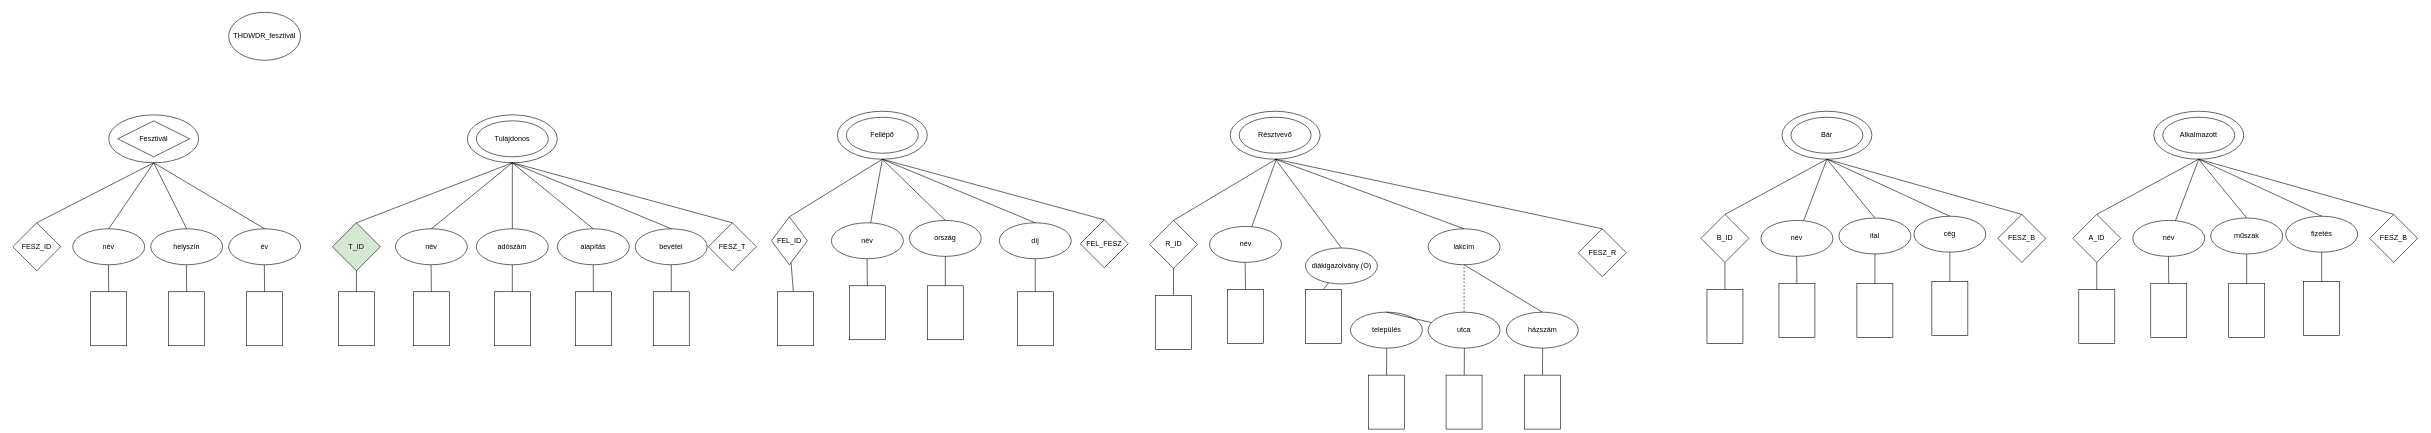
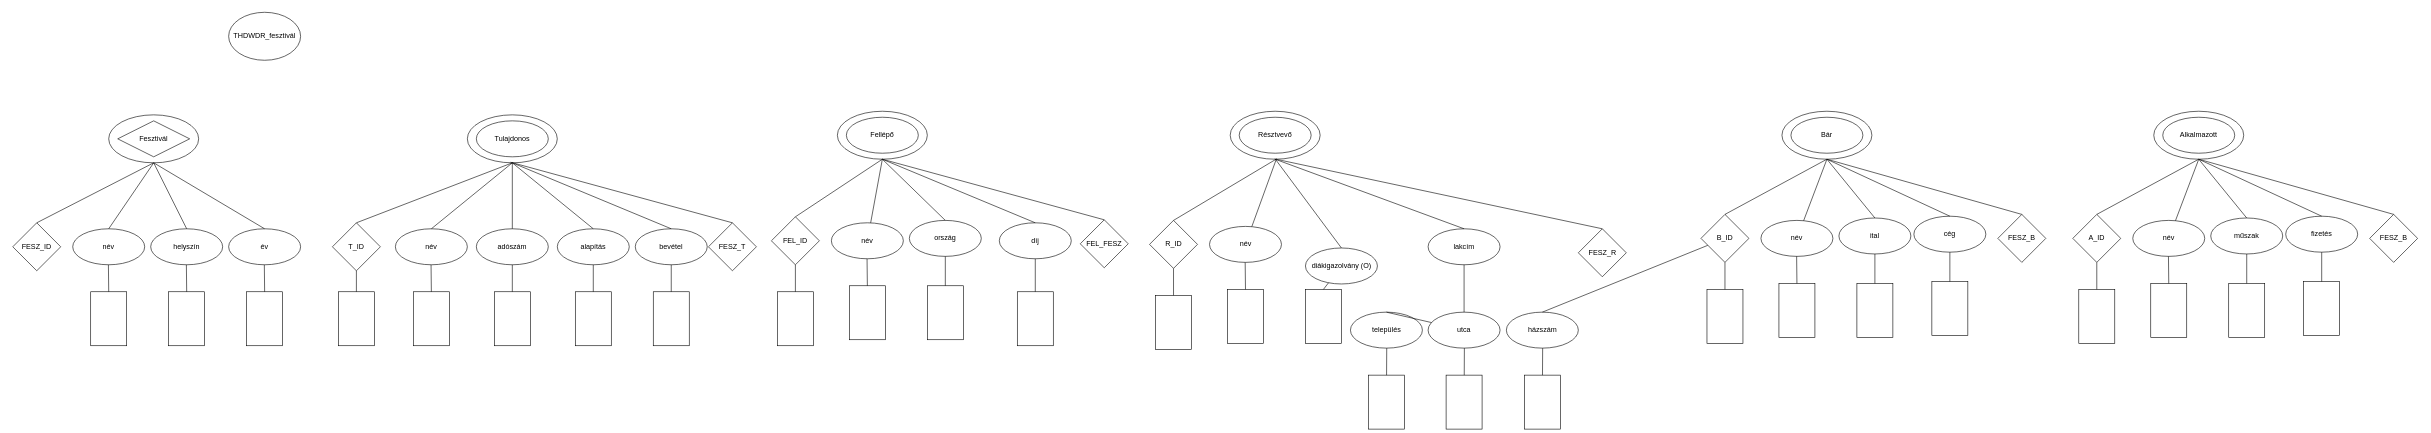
(789, 241) -> (795, 241)
(356, 247) -> (356, 247)
(1464, 289) -> (1464, 289)
(1505, 289) -> (1625, 279)
